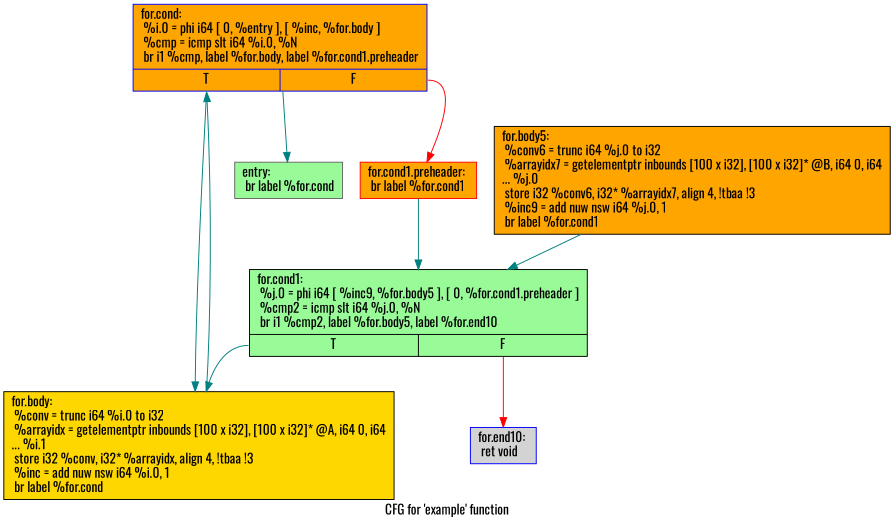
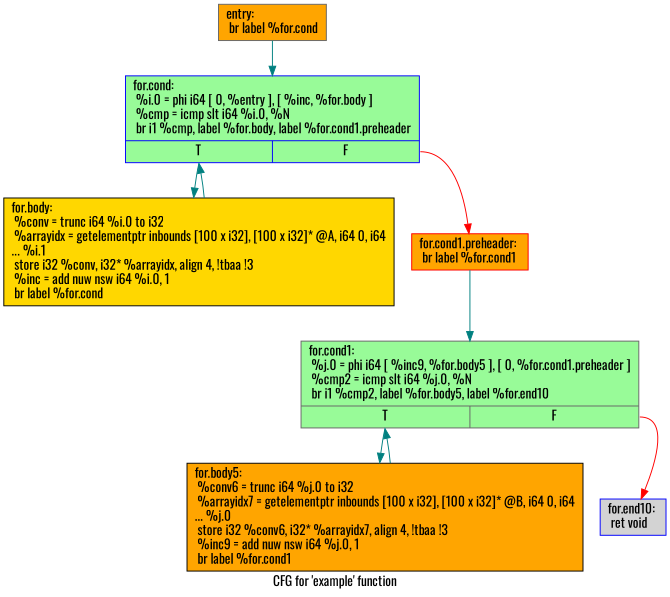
(280, 48) -> (272, 119)
(285, 122) -> (272, 53)
(289, 180) -> (272, 22)
(418, 313) -> (470, 385)
(223, 357) -> (382, 444)
